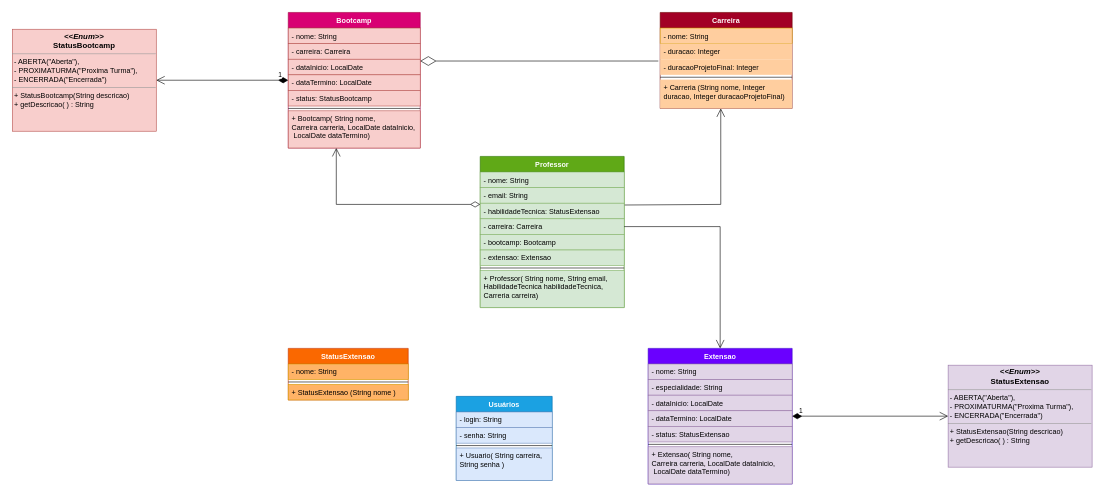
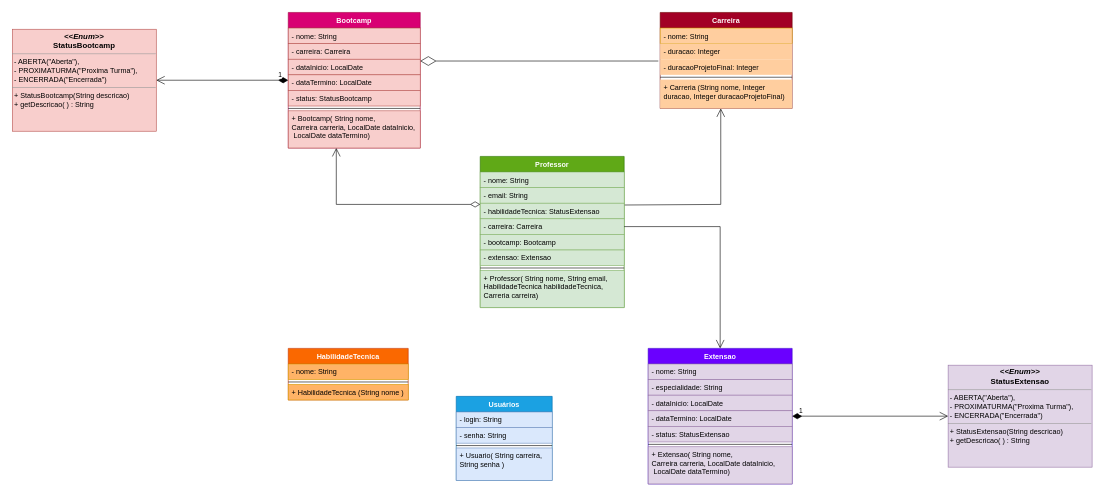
(348, 356) -> (348, 356)
(349, 392) -> (352, 392)
